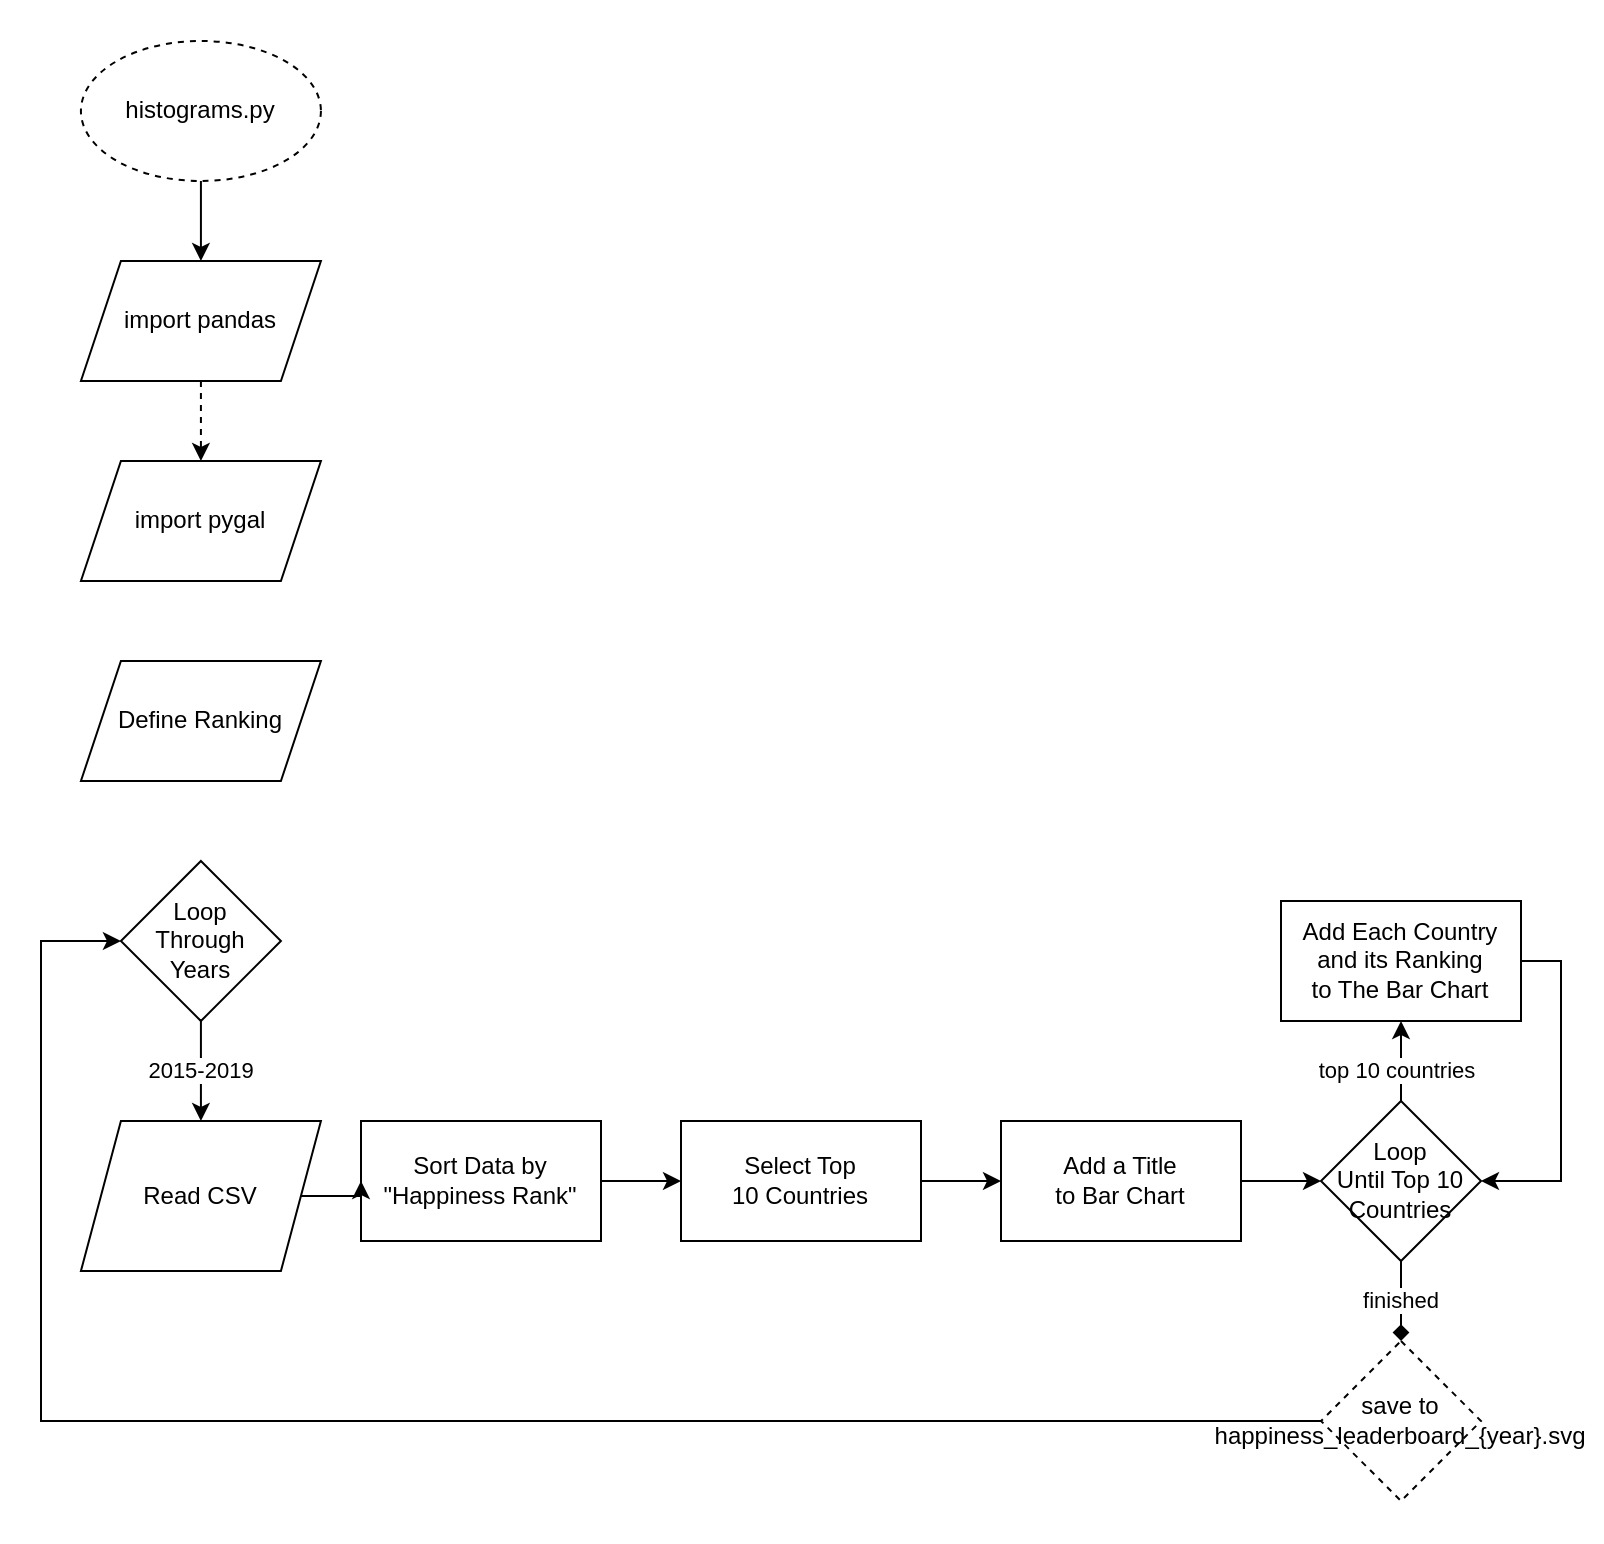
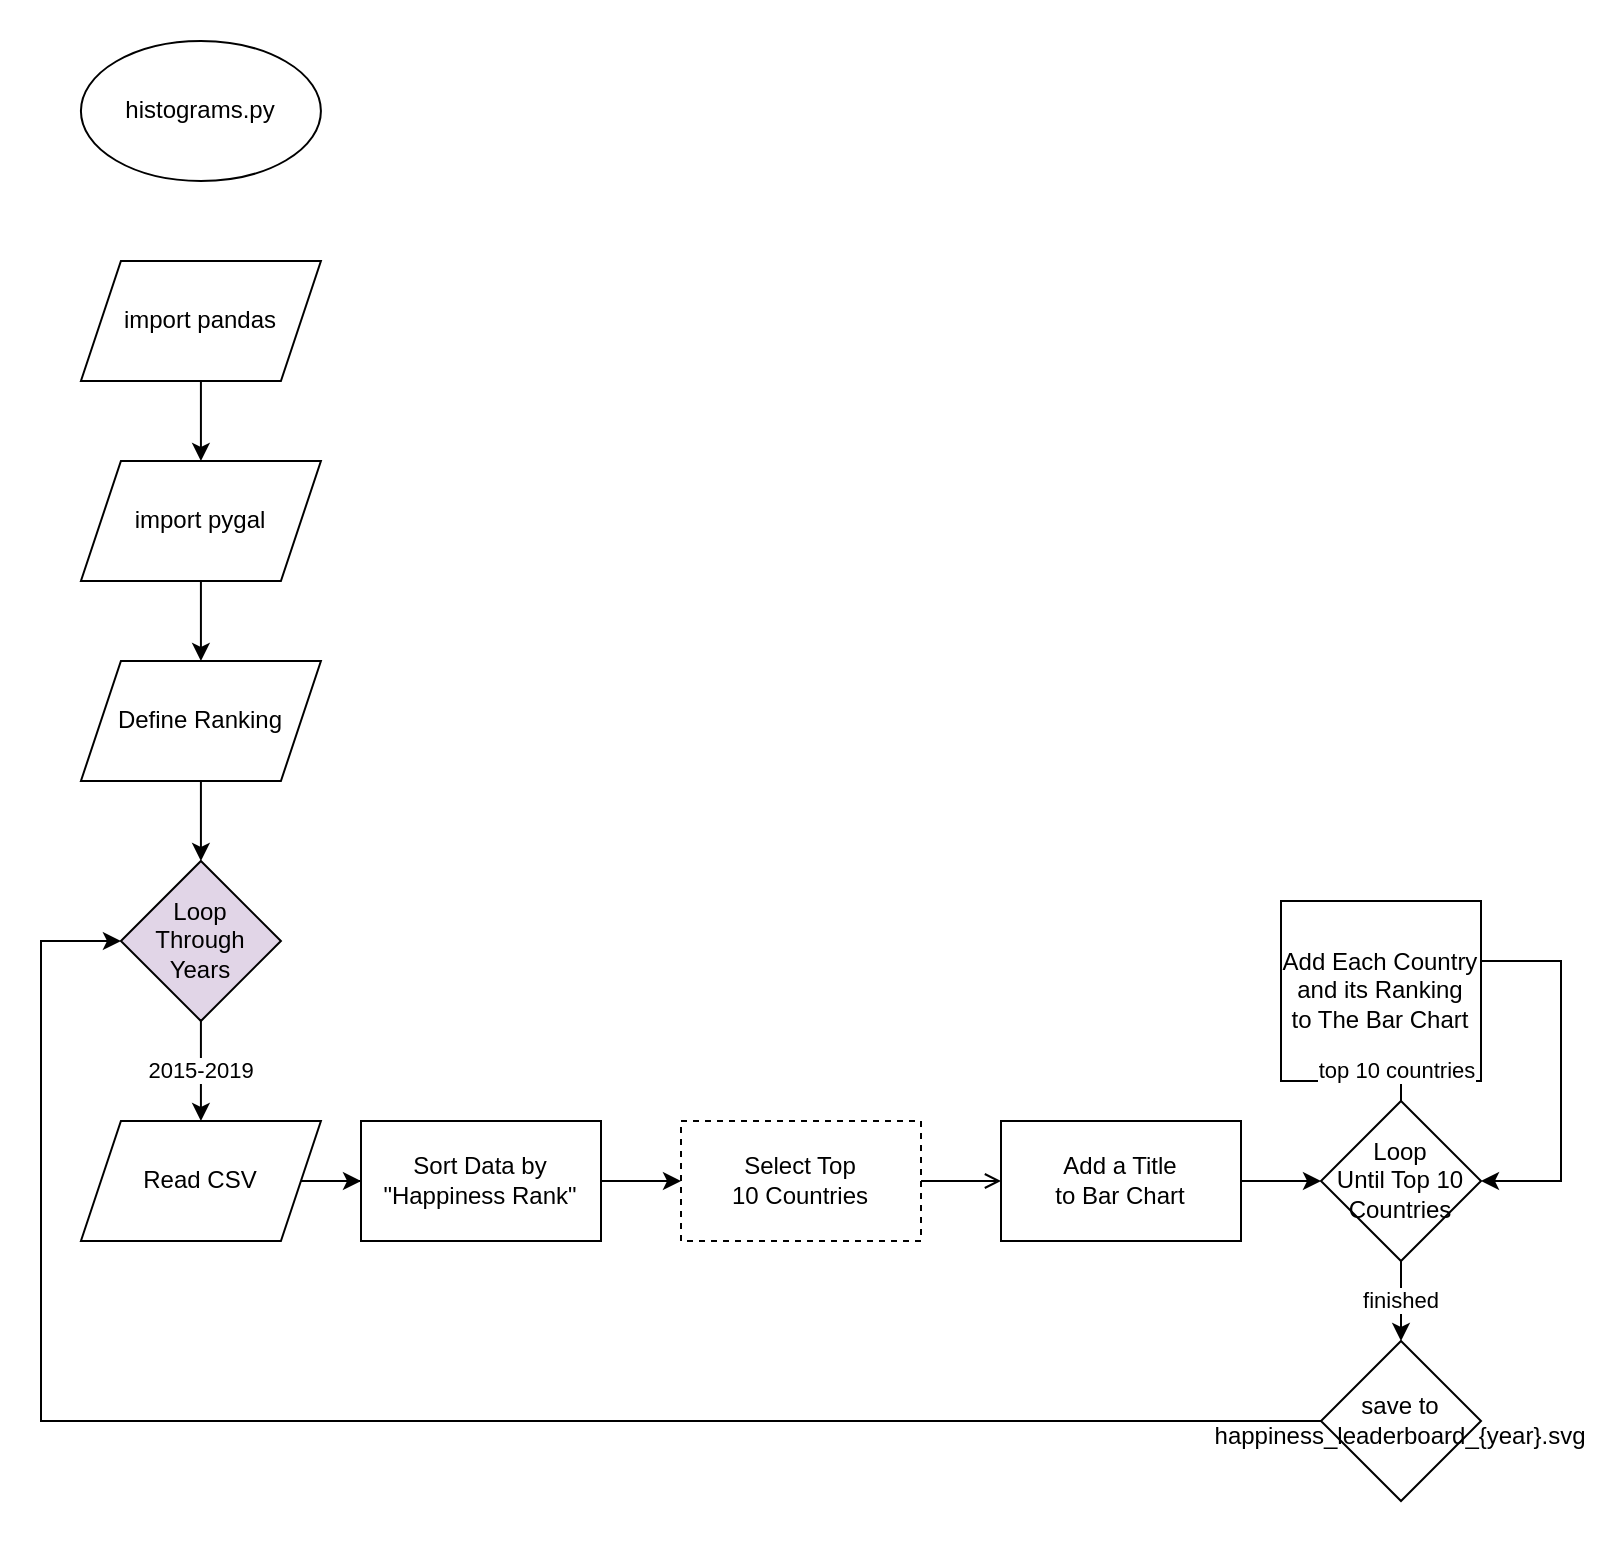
(201, 111) -> (201, 111)
(201, 214) -> none
(201, 413) -> (201, 413)
none -> (201, 614)
none -> (201, 814)
(201, 941) -> (201, 941)
(1401, 961) -> (1381, 991)
(801, 1181) -> (801, 1181)
(986, 1181) -> (988, 1181)
(201, 1196) -> (201, 1181)
(1401, 1325) -> (1401, 1326)
(1401, 1421) -> (1401, 1421)
